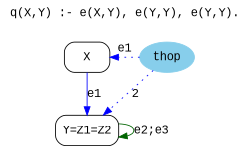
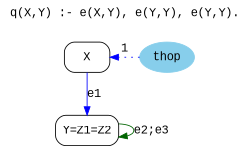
(125, 48) -> (125, 48)
(132, 90) -> none
